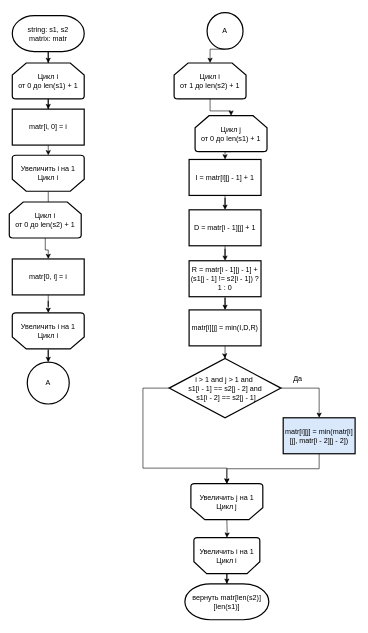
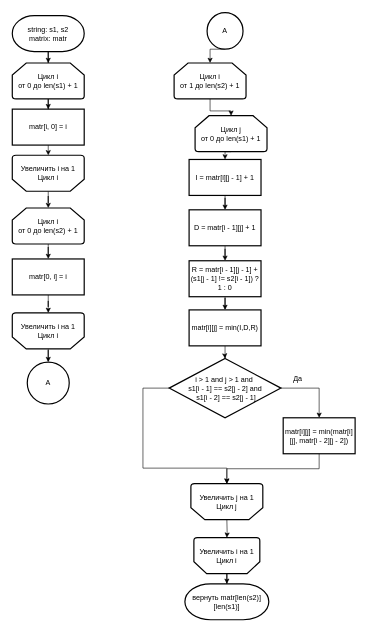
(45, 220) -> (48, 226)
(320, 436) -> (320, 436)
